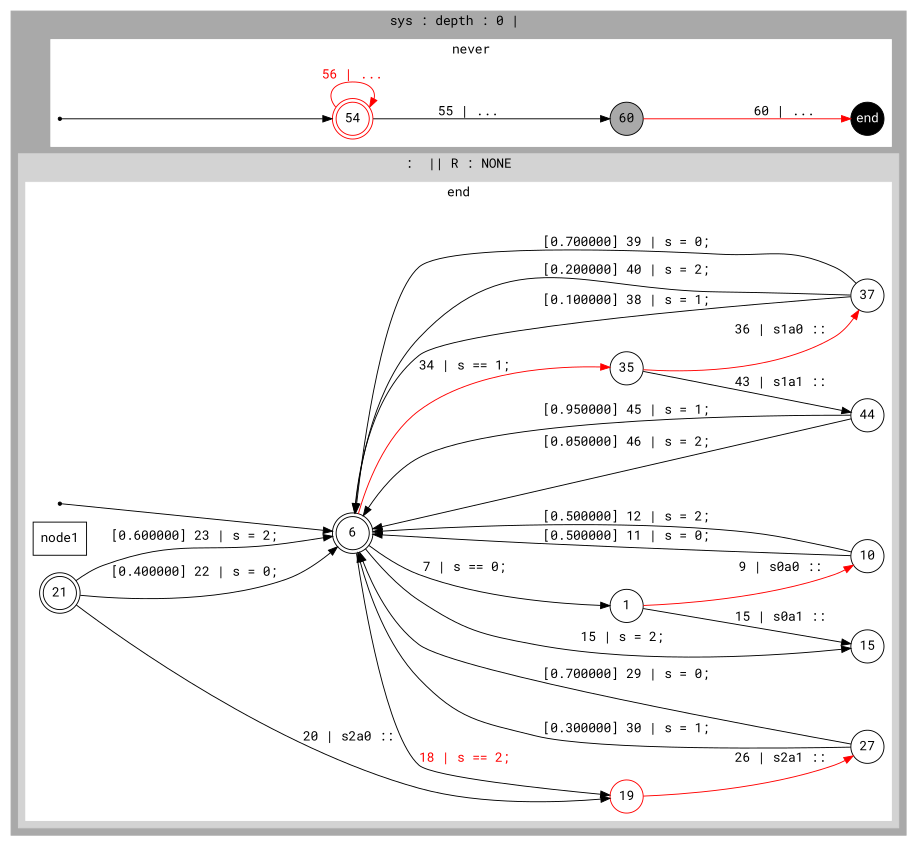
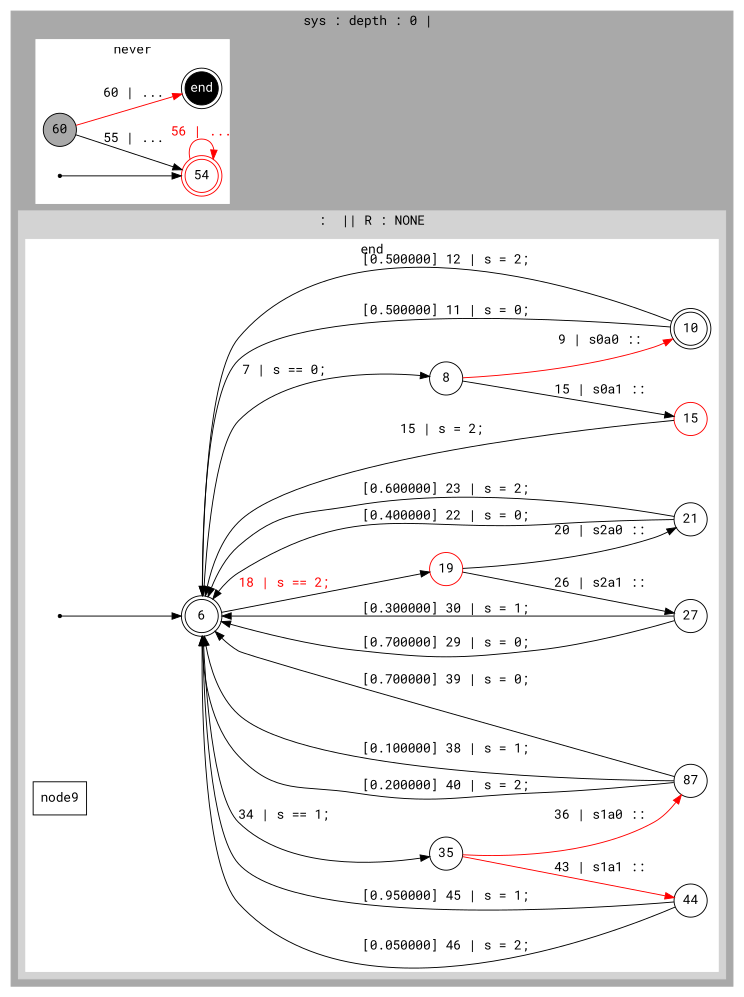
(487, 119) -> (124, 151)
(867, 119) -> (202, 88)
(867, 296) -> (691, 781)
(743, 391) -> (564, 876)
(449, 394) -> (238, 822)
(60, 539) -> (60, 798)
(867, 556) -> (691, 329)
(60, 593) -> (691, 519)
(627, 606) -> (446, 378)
(867, 646) -> (691, 419)
(588, 652) -> (415, 458)
(322, 752) -> (567, 558)
(746, 786) -> (564, 592)
